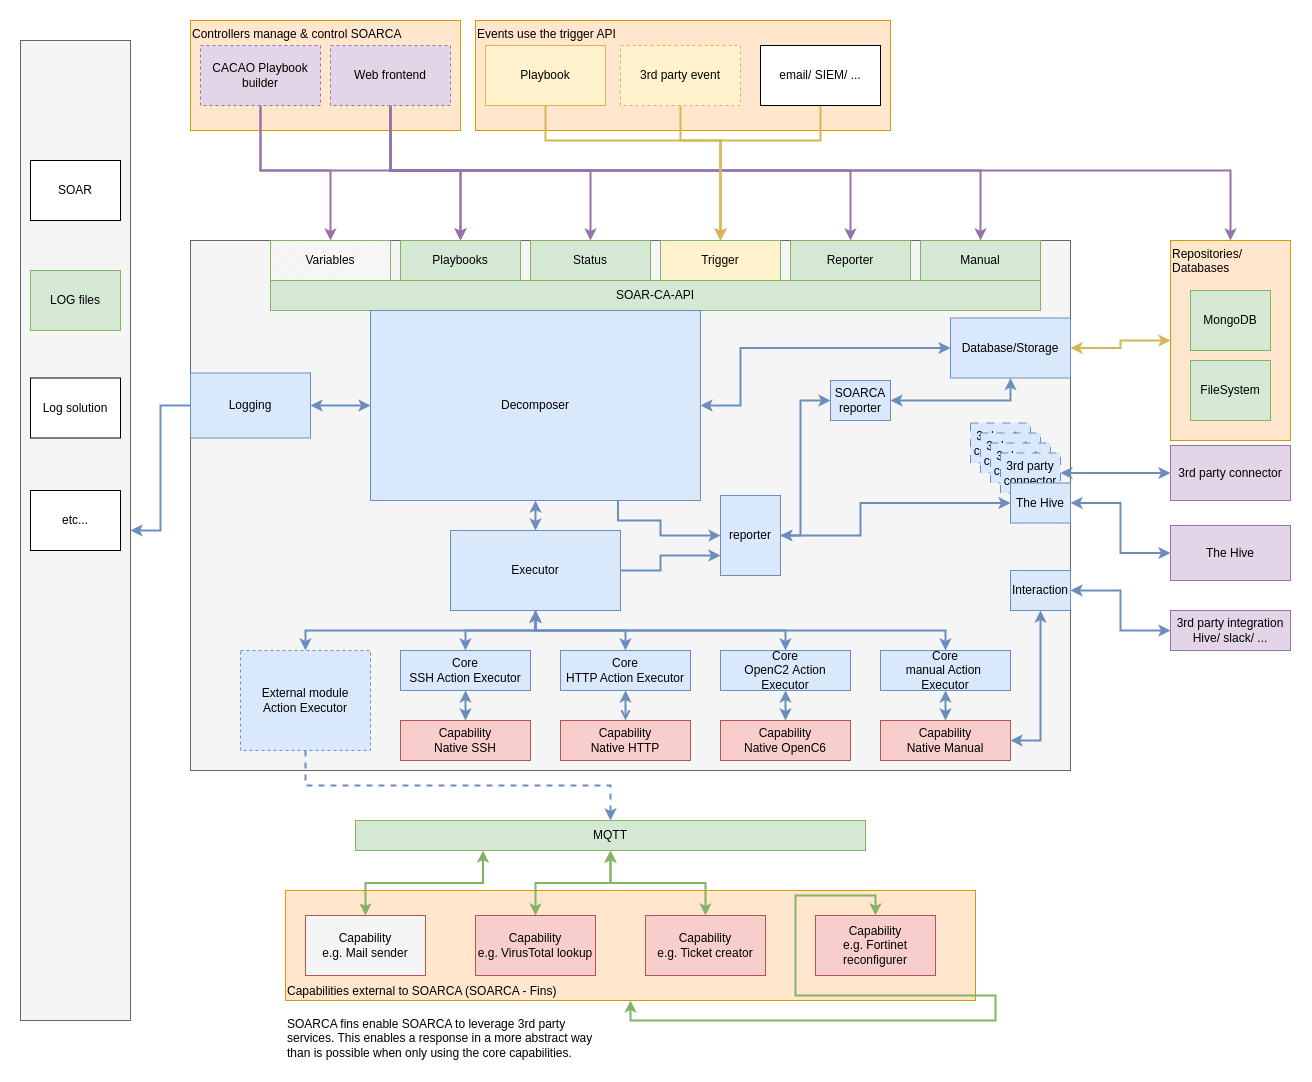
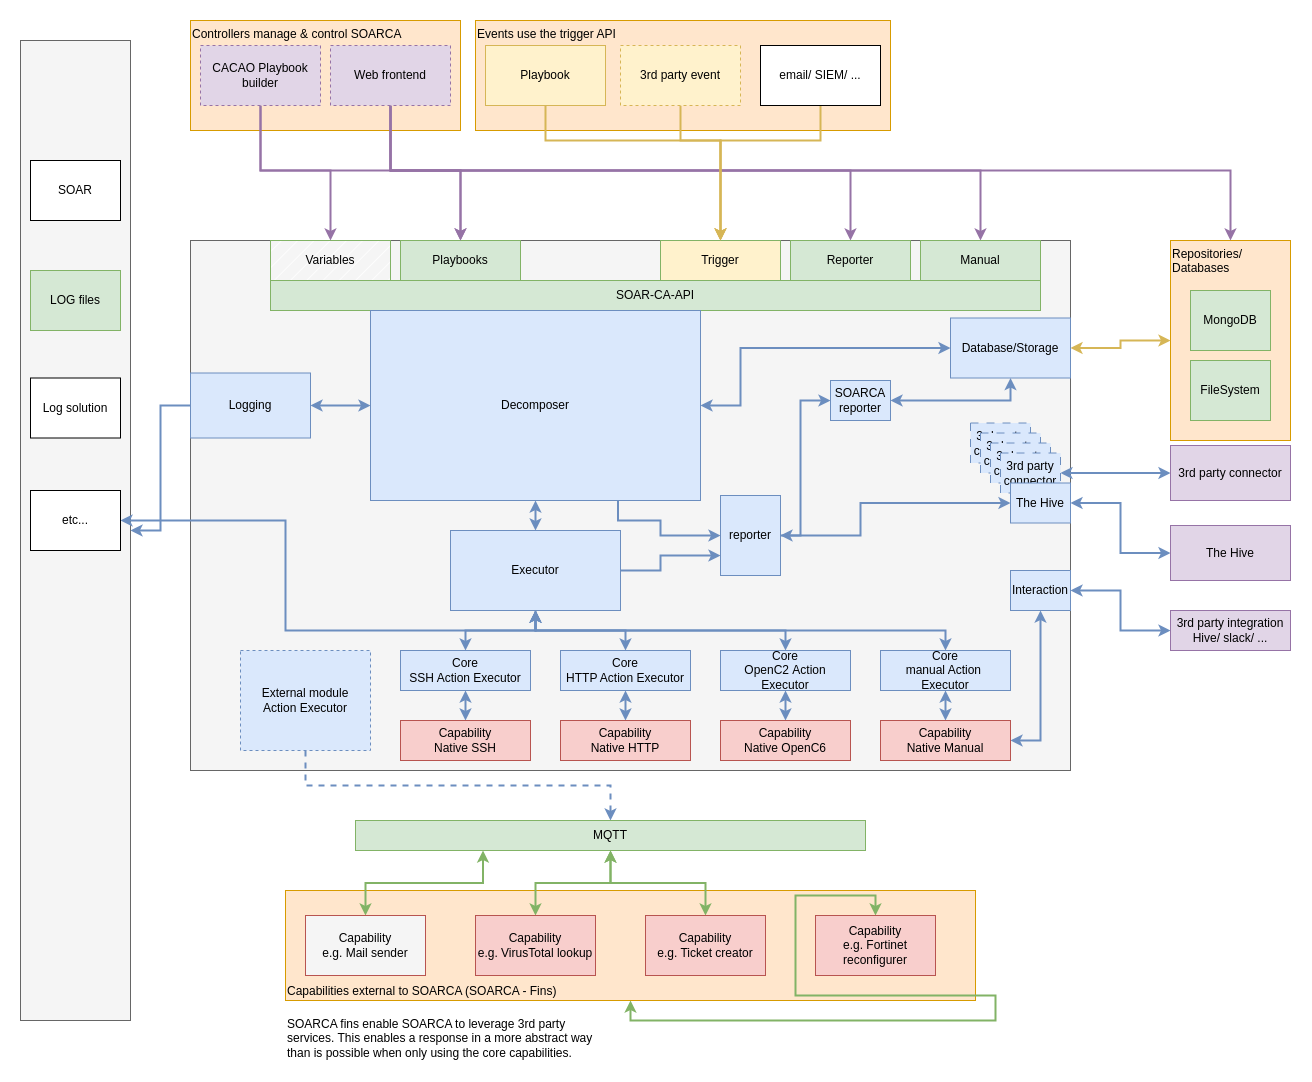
(591, 202) -> none
(591, 261) -> none
(306, 636) -> (273, 521)
(626, 711) -> (626, 710)
